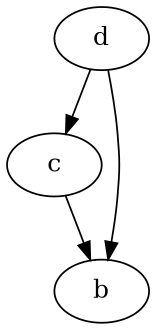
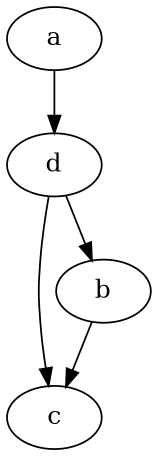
none -> (54, 39)
(75, 219) -> (82, 346)
